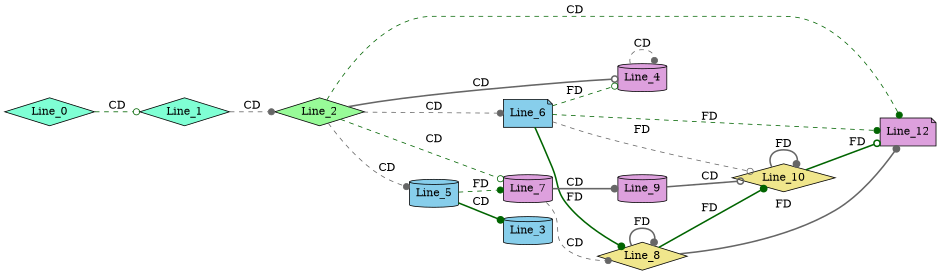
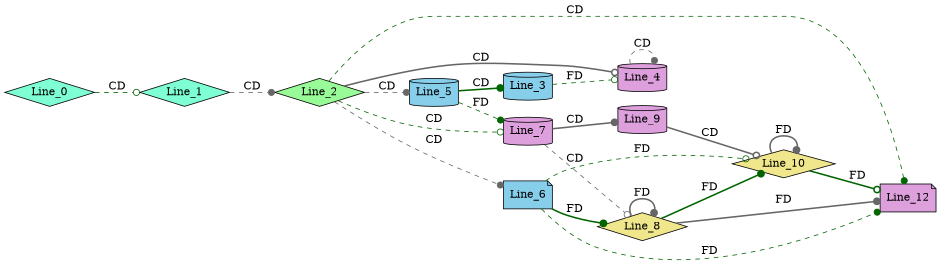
(582, 96) -> (582, 82)
(649, 149) -> (642, 157)
(562, 245) -> (585, 179)
